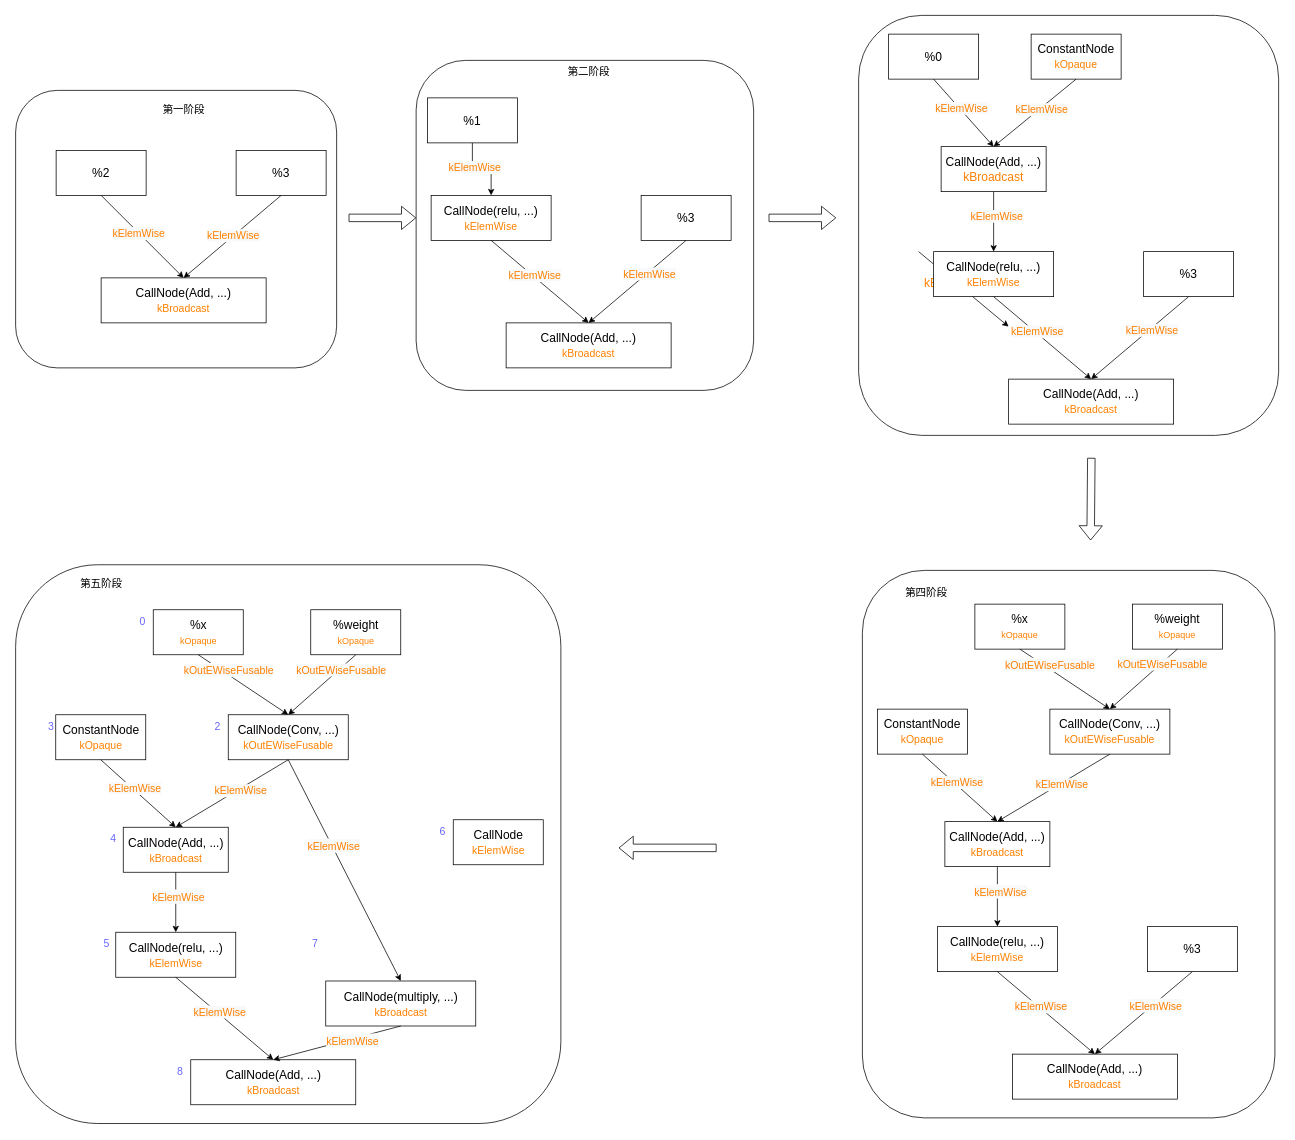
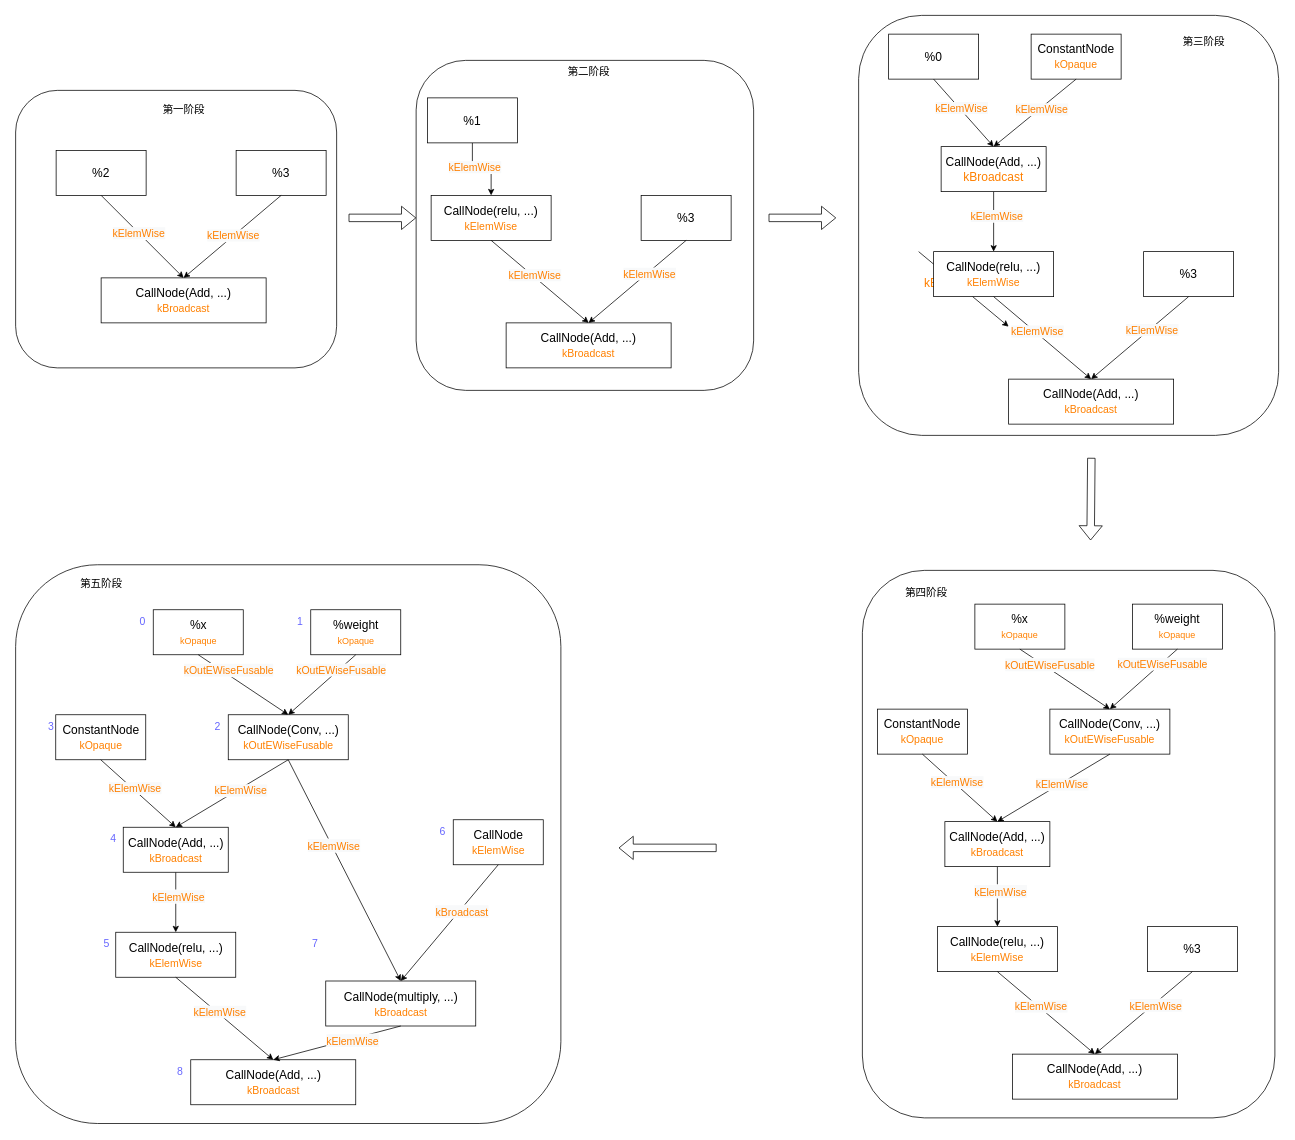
none -> (1203, 42)
none -> (299, 621)
none -> (451, 921)
